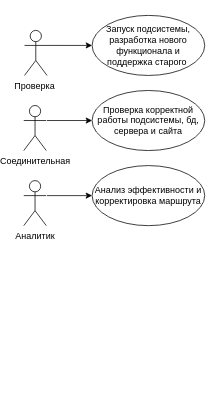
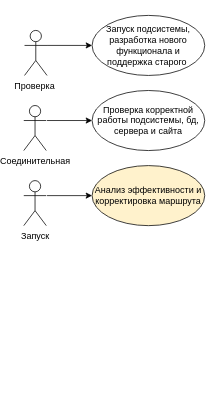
(148, 195) -> (148, 195)
(35, 236) -> (35, 236)
